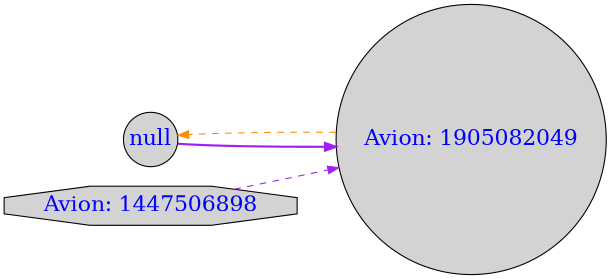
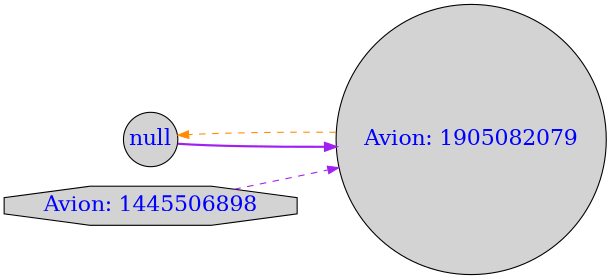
(471, 140) -> (471, 140)
(151, 206) -> (151, 206)
